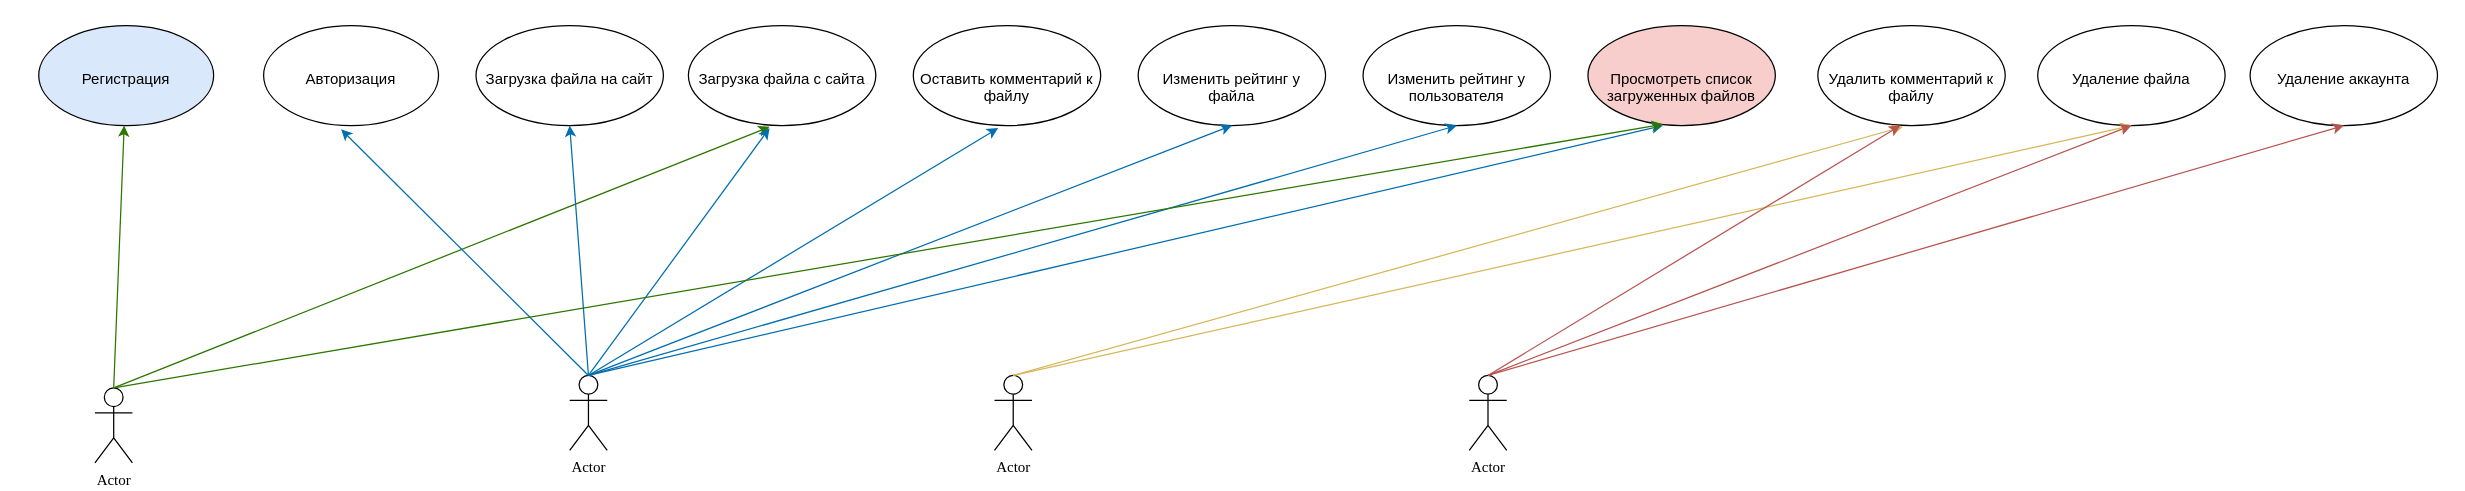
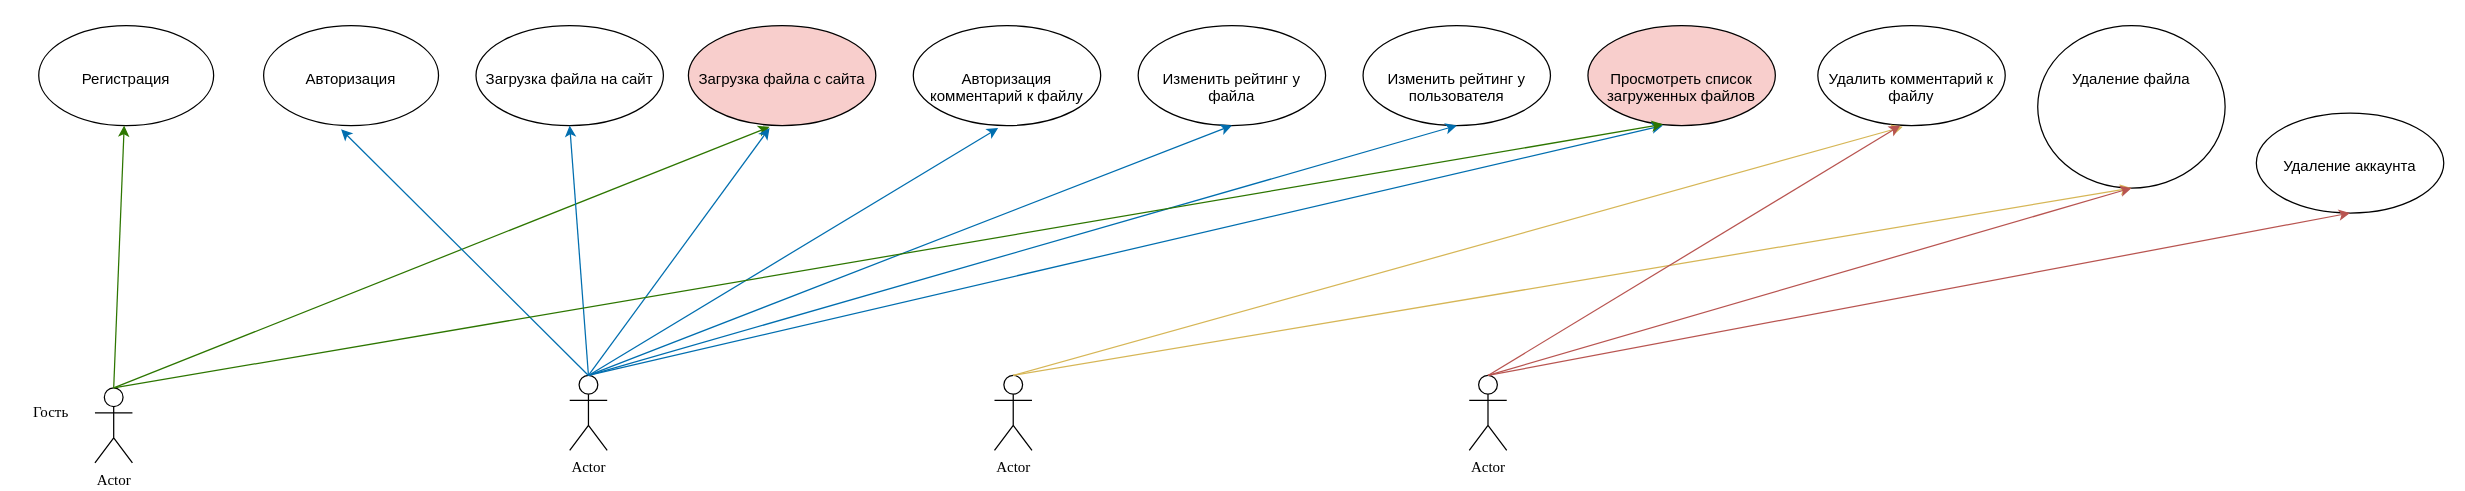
(1007, 52) -> (1007, 52)
(126, 76) -> (126, 76)
(782, 76) -> (782, 76)
(2132, 76) -> (2132, 107)
(2344, 76) -> (2351, 163)
none -> (51, 413)
